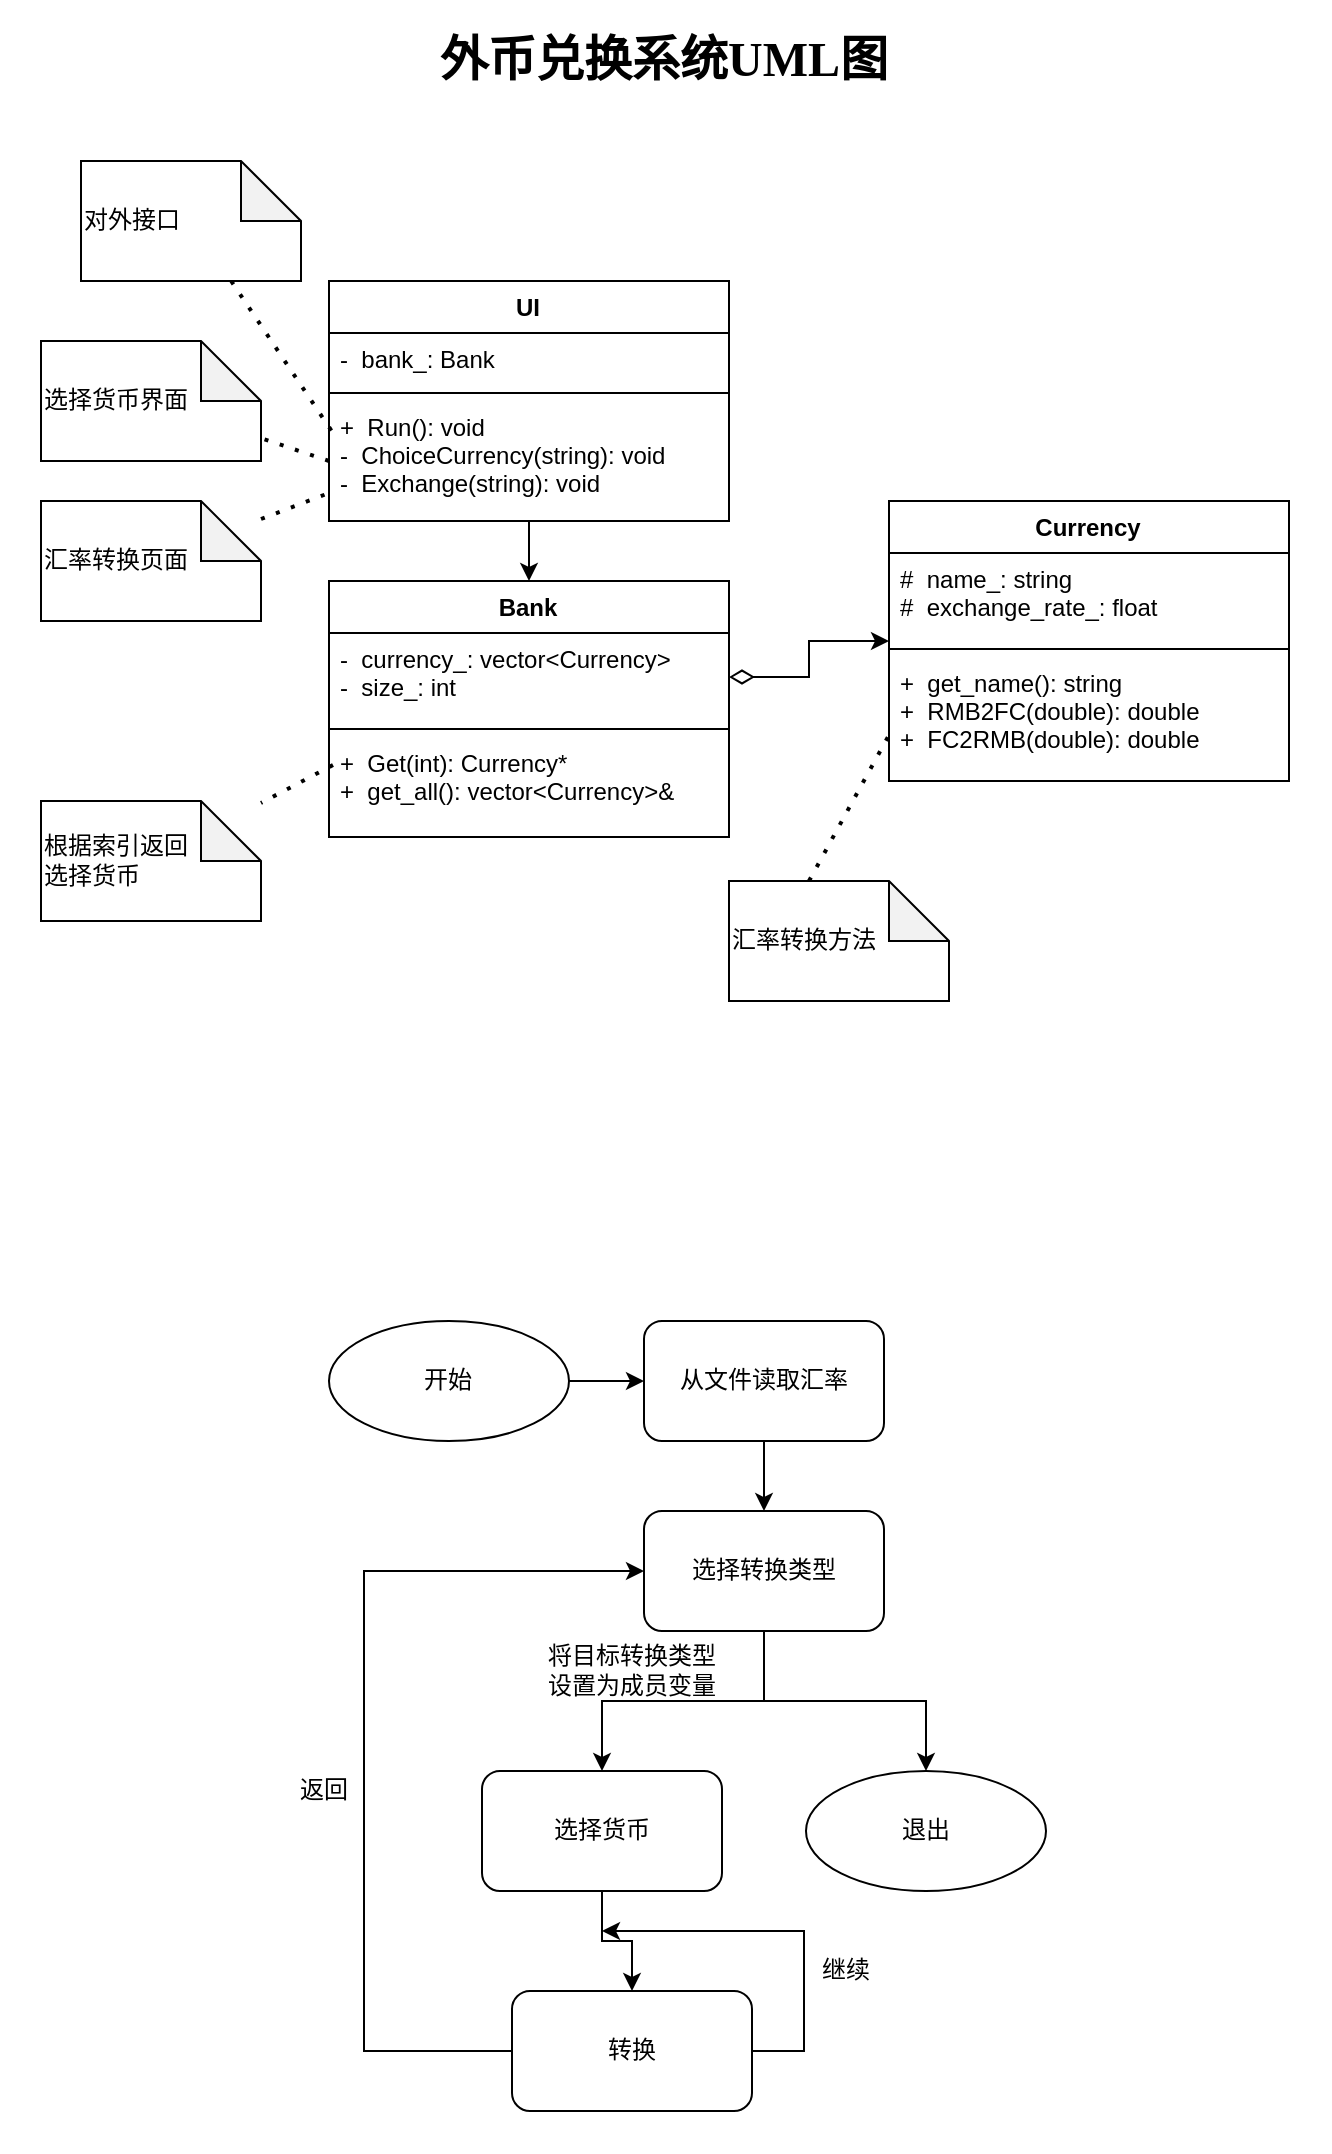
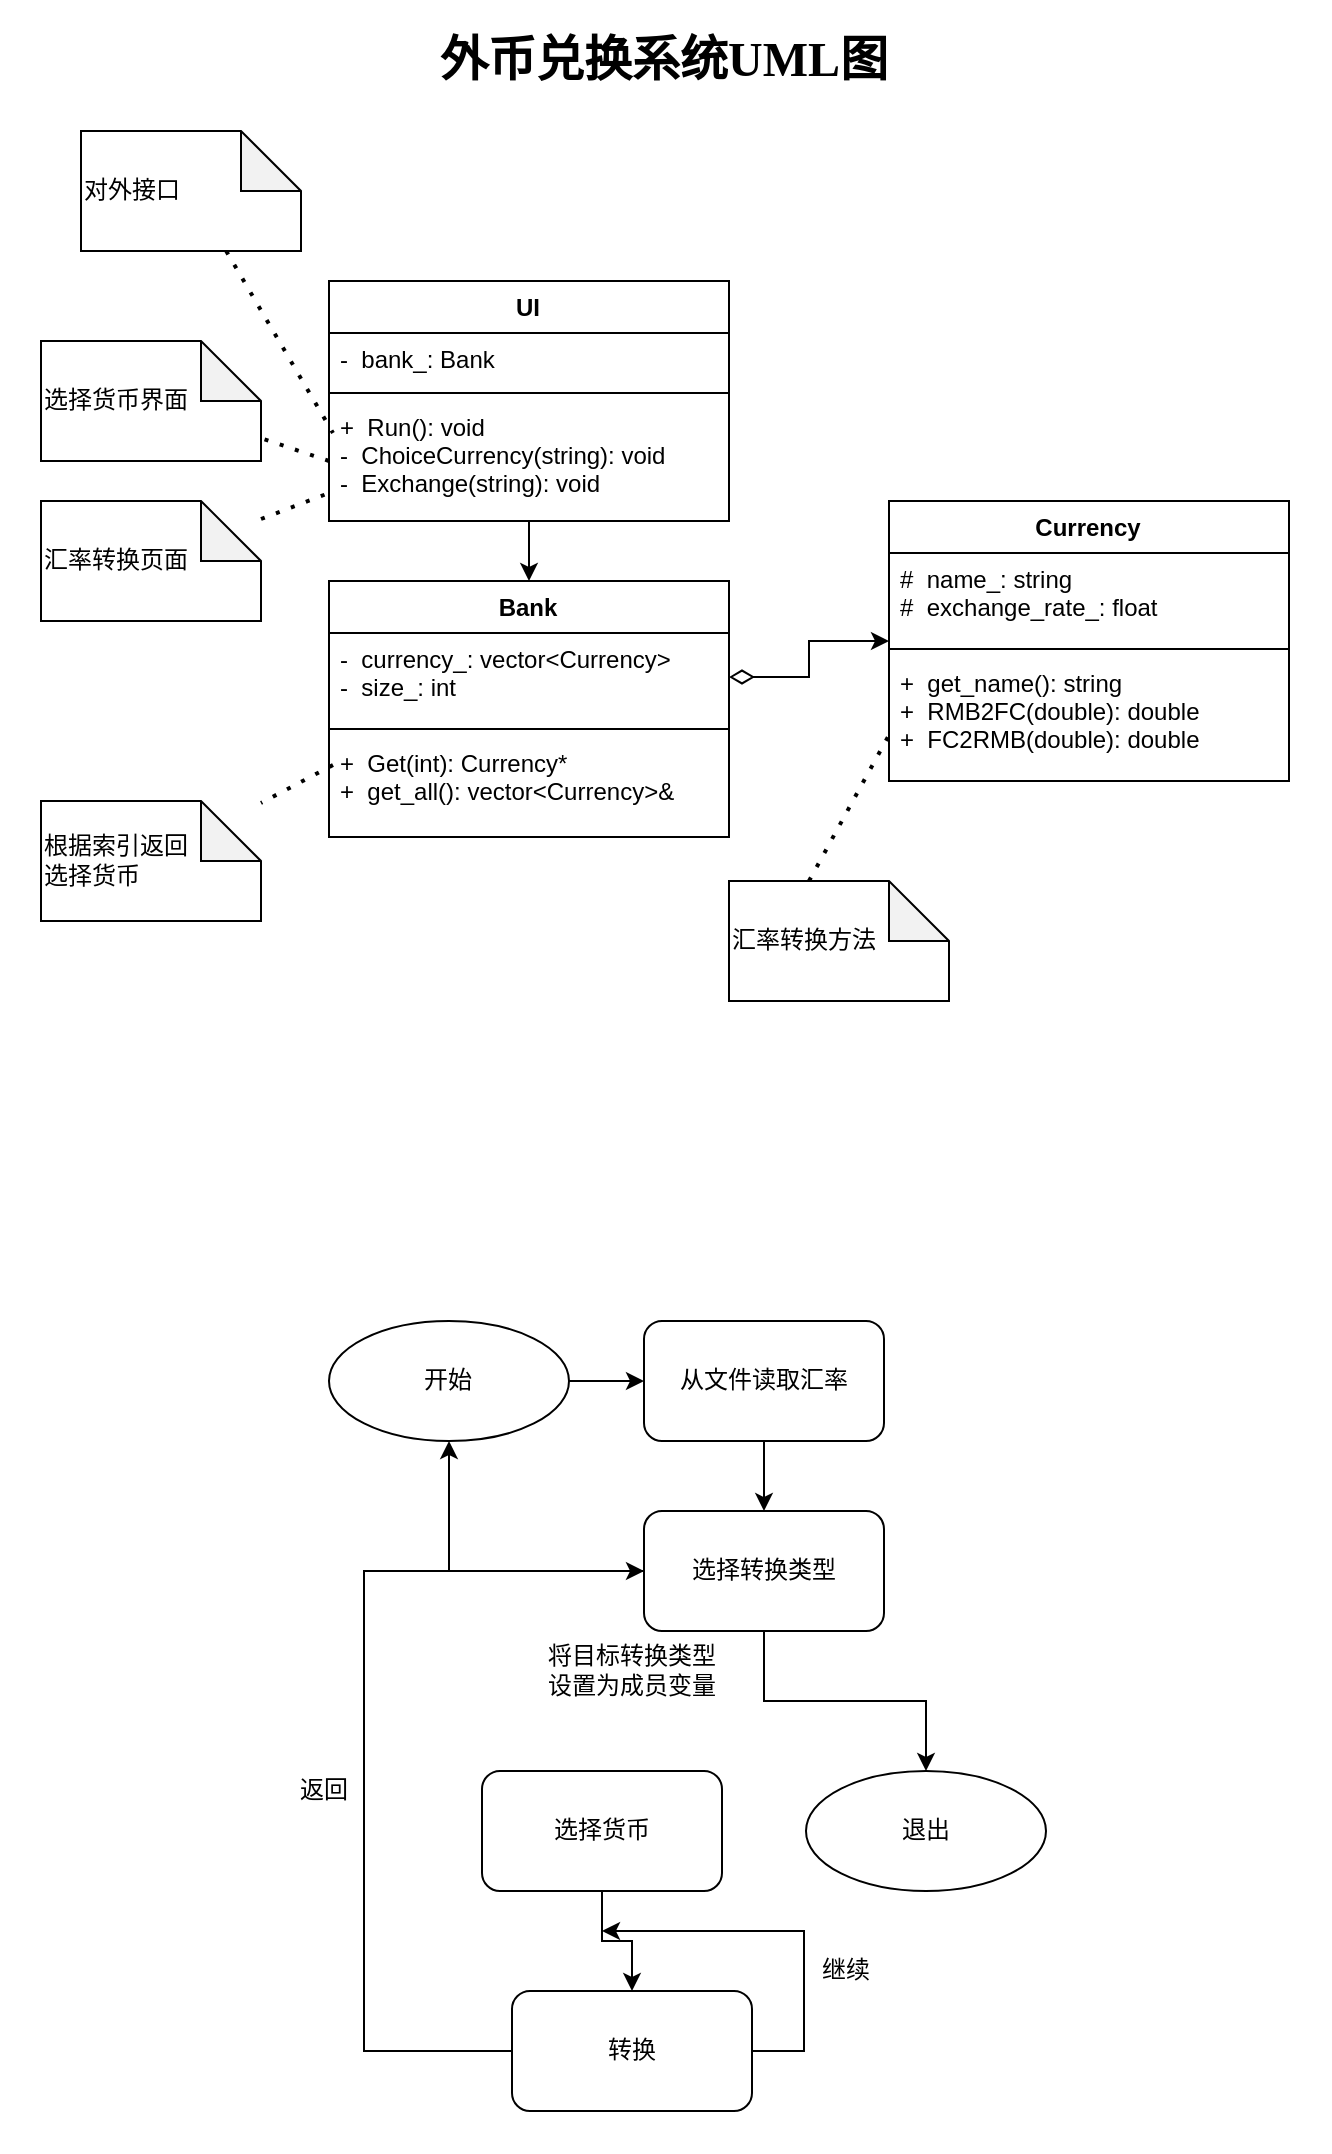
(191, 221) -> (191, 191)
(653, 1701) -> (449, 1511)
